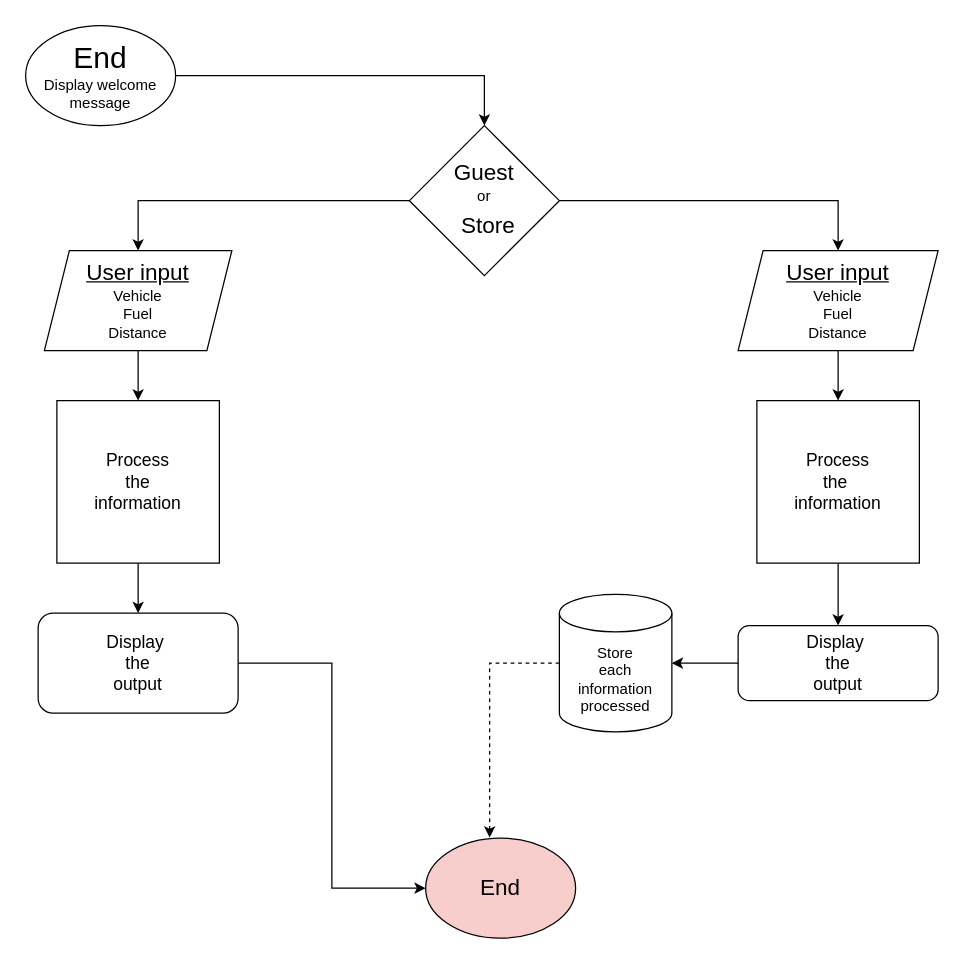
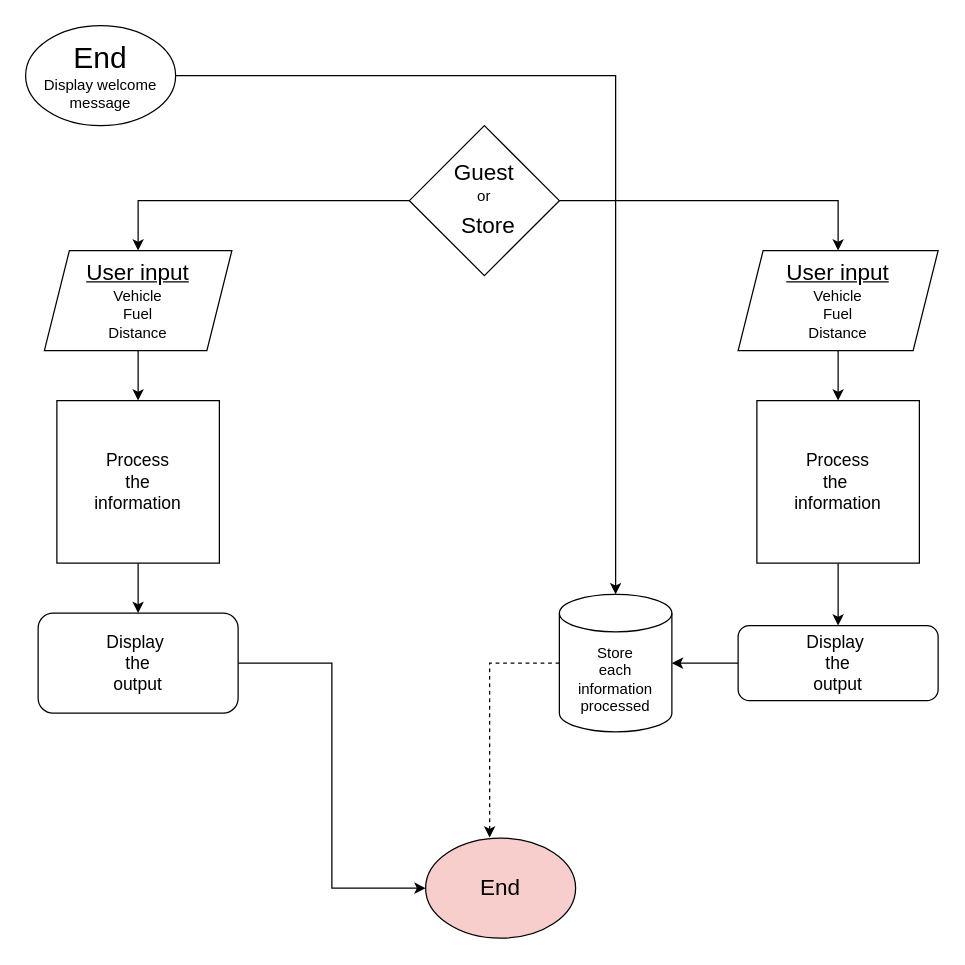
(484, 96) -> (616, 264)
